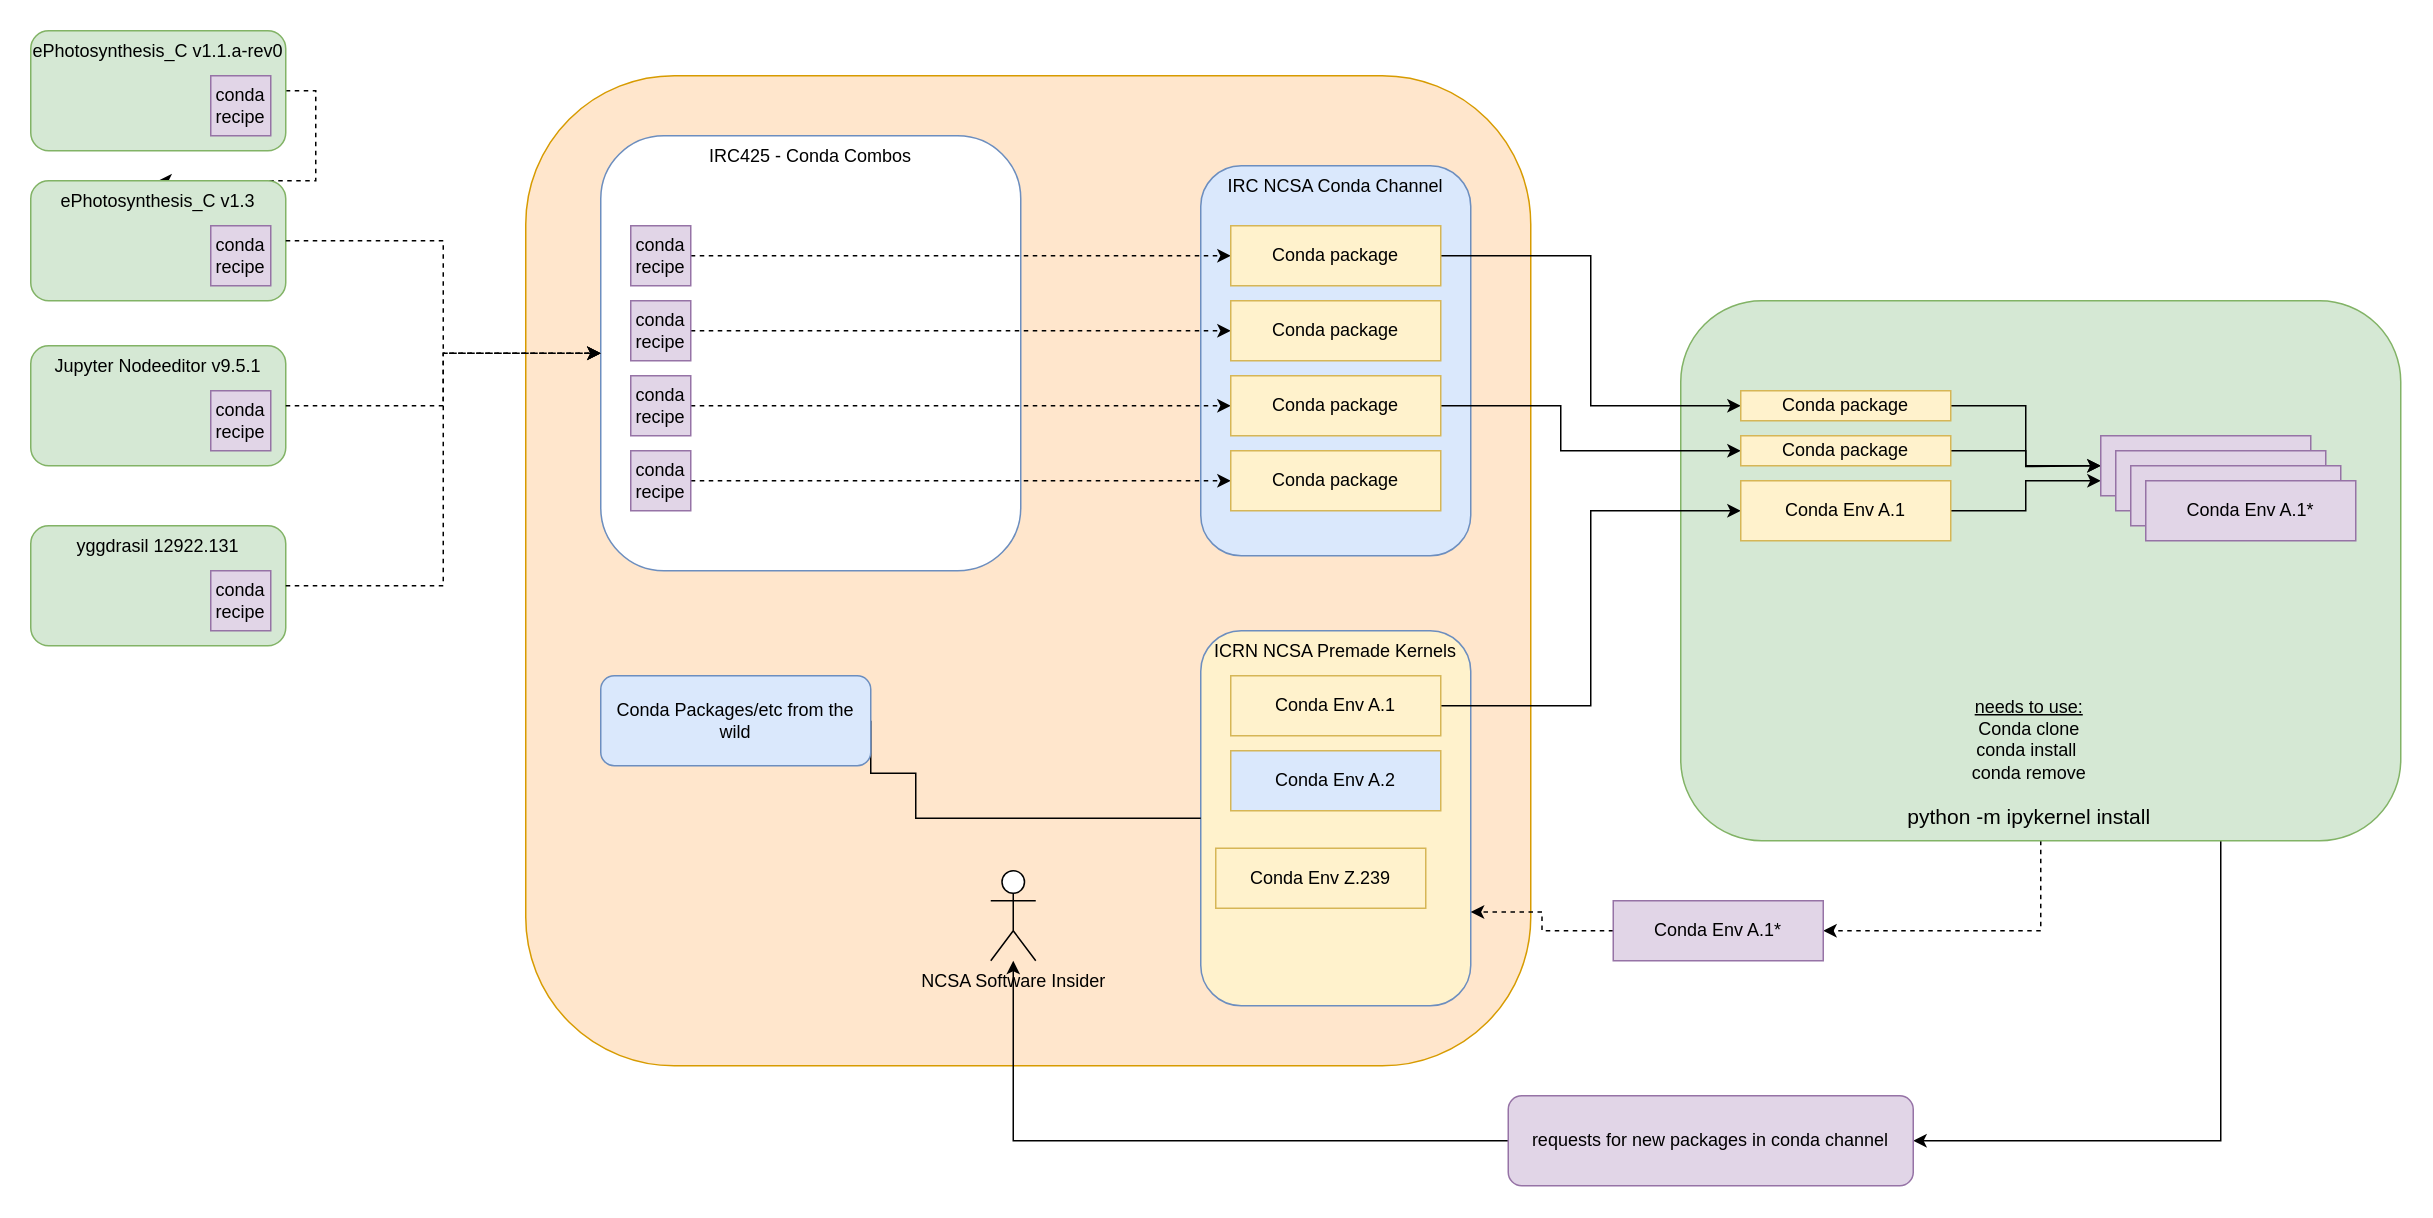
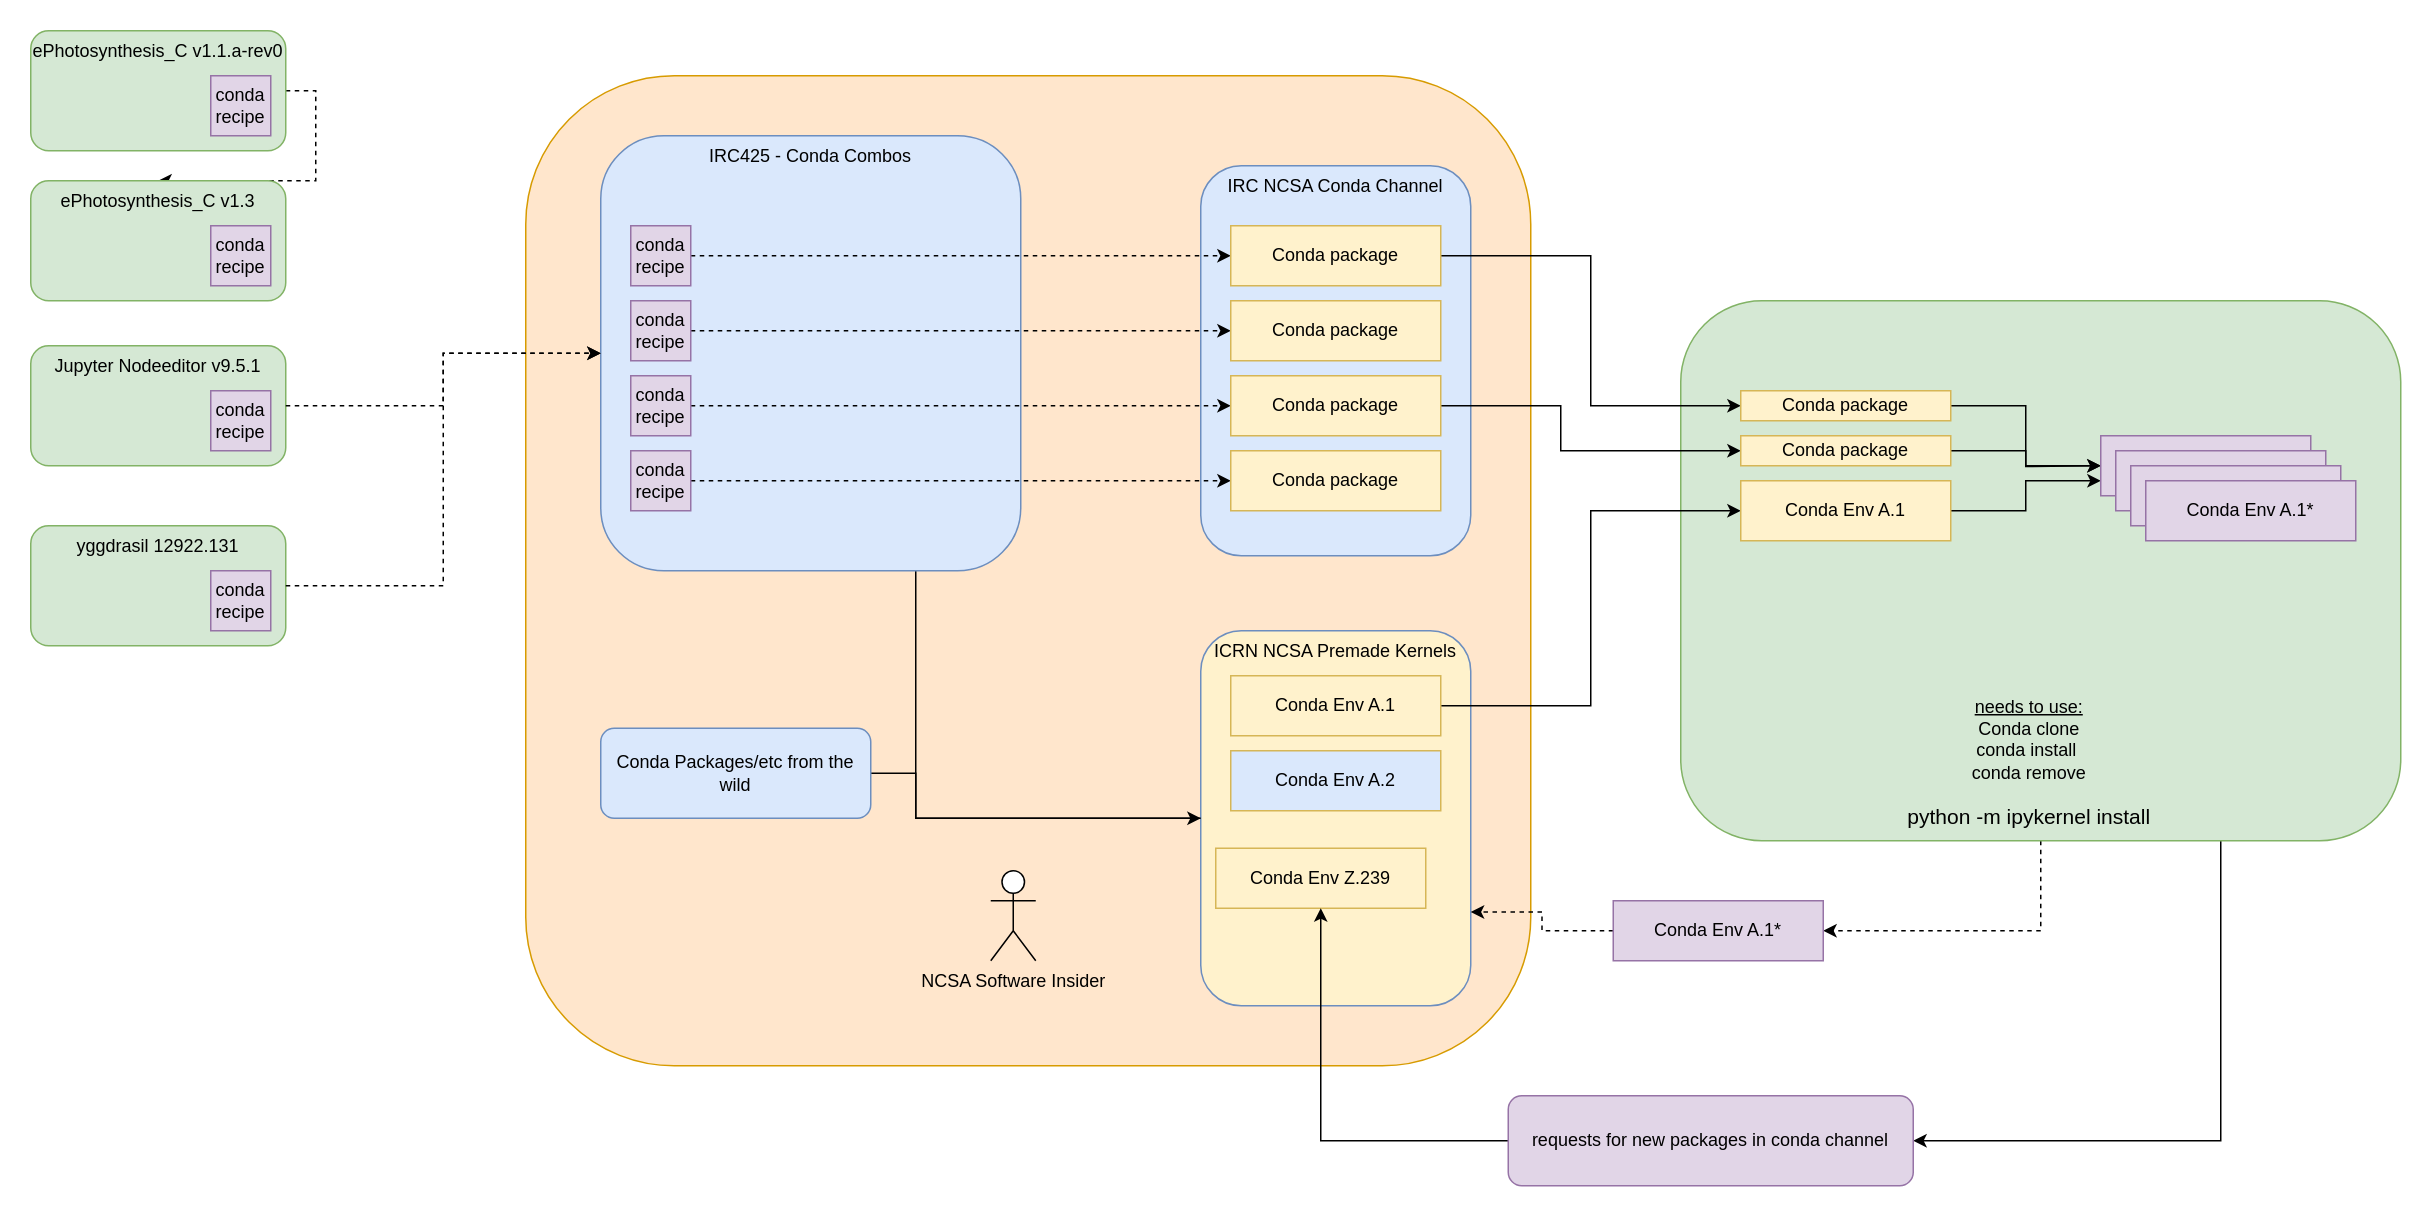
(419, 241) -> none
(811, 353) -> (811, 353)
none -> (916, 671)
(736, 721) -> (736, 773)
(1083, 1141) -> (1321, 1030)
